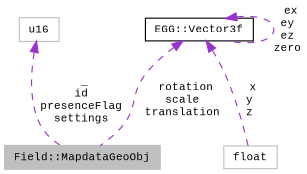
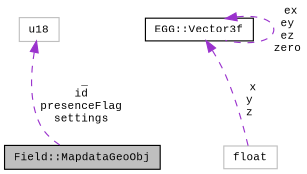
(39, 30) -> (39, 30)
(135, 96) -> none
(82, 157) -> (82, 157)
